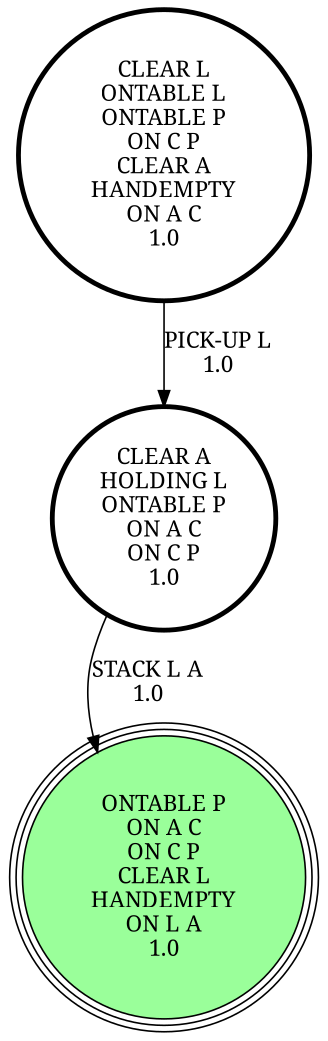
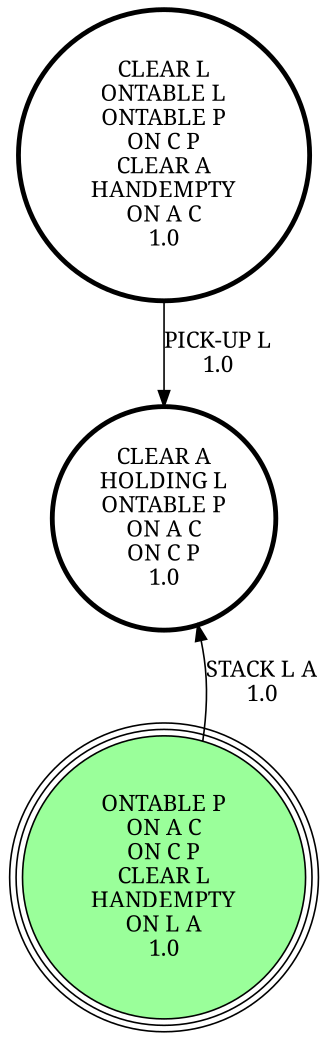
(89, 674) -> (206, 691)
